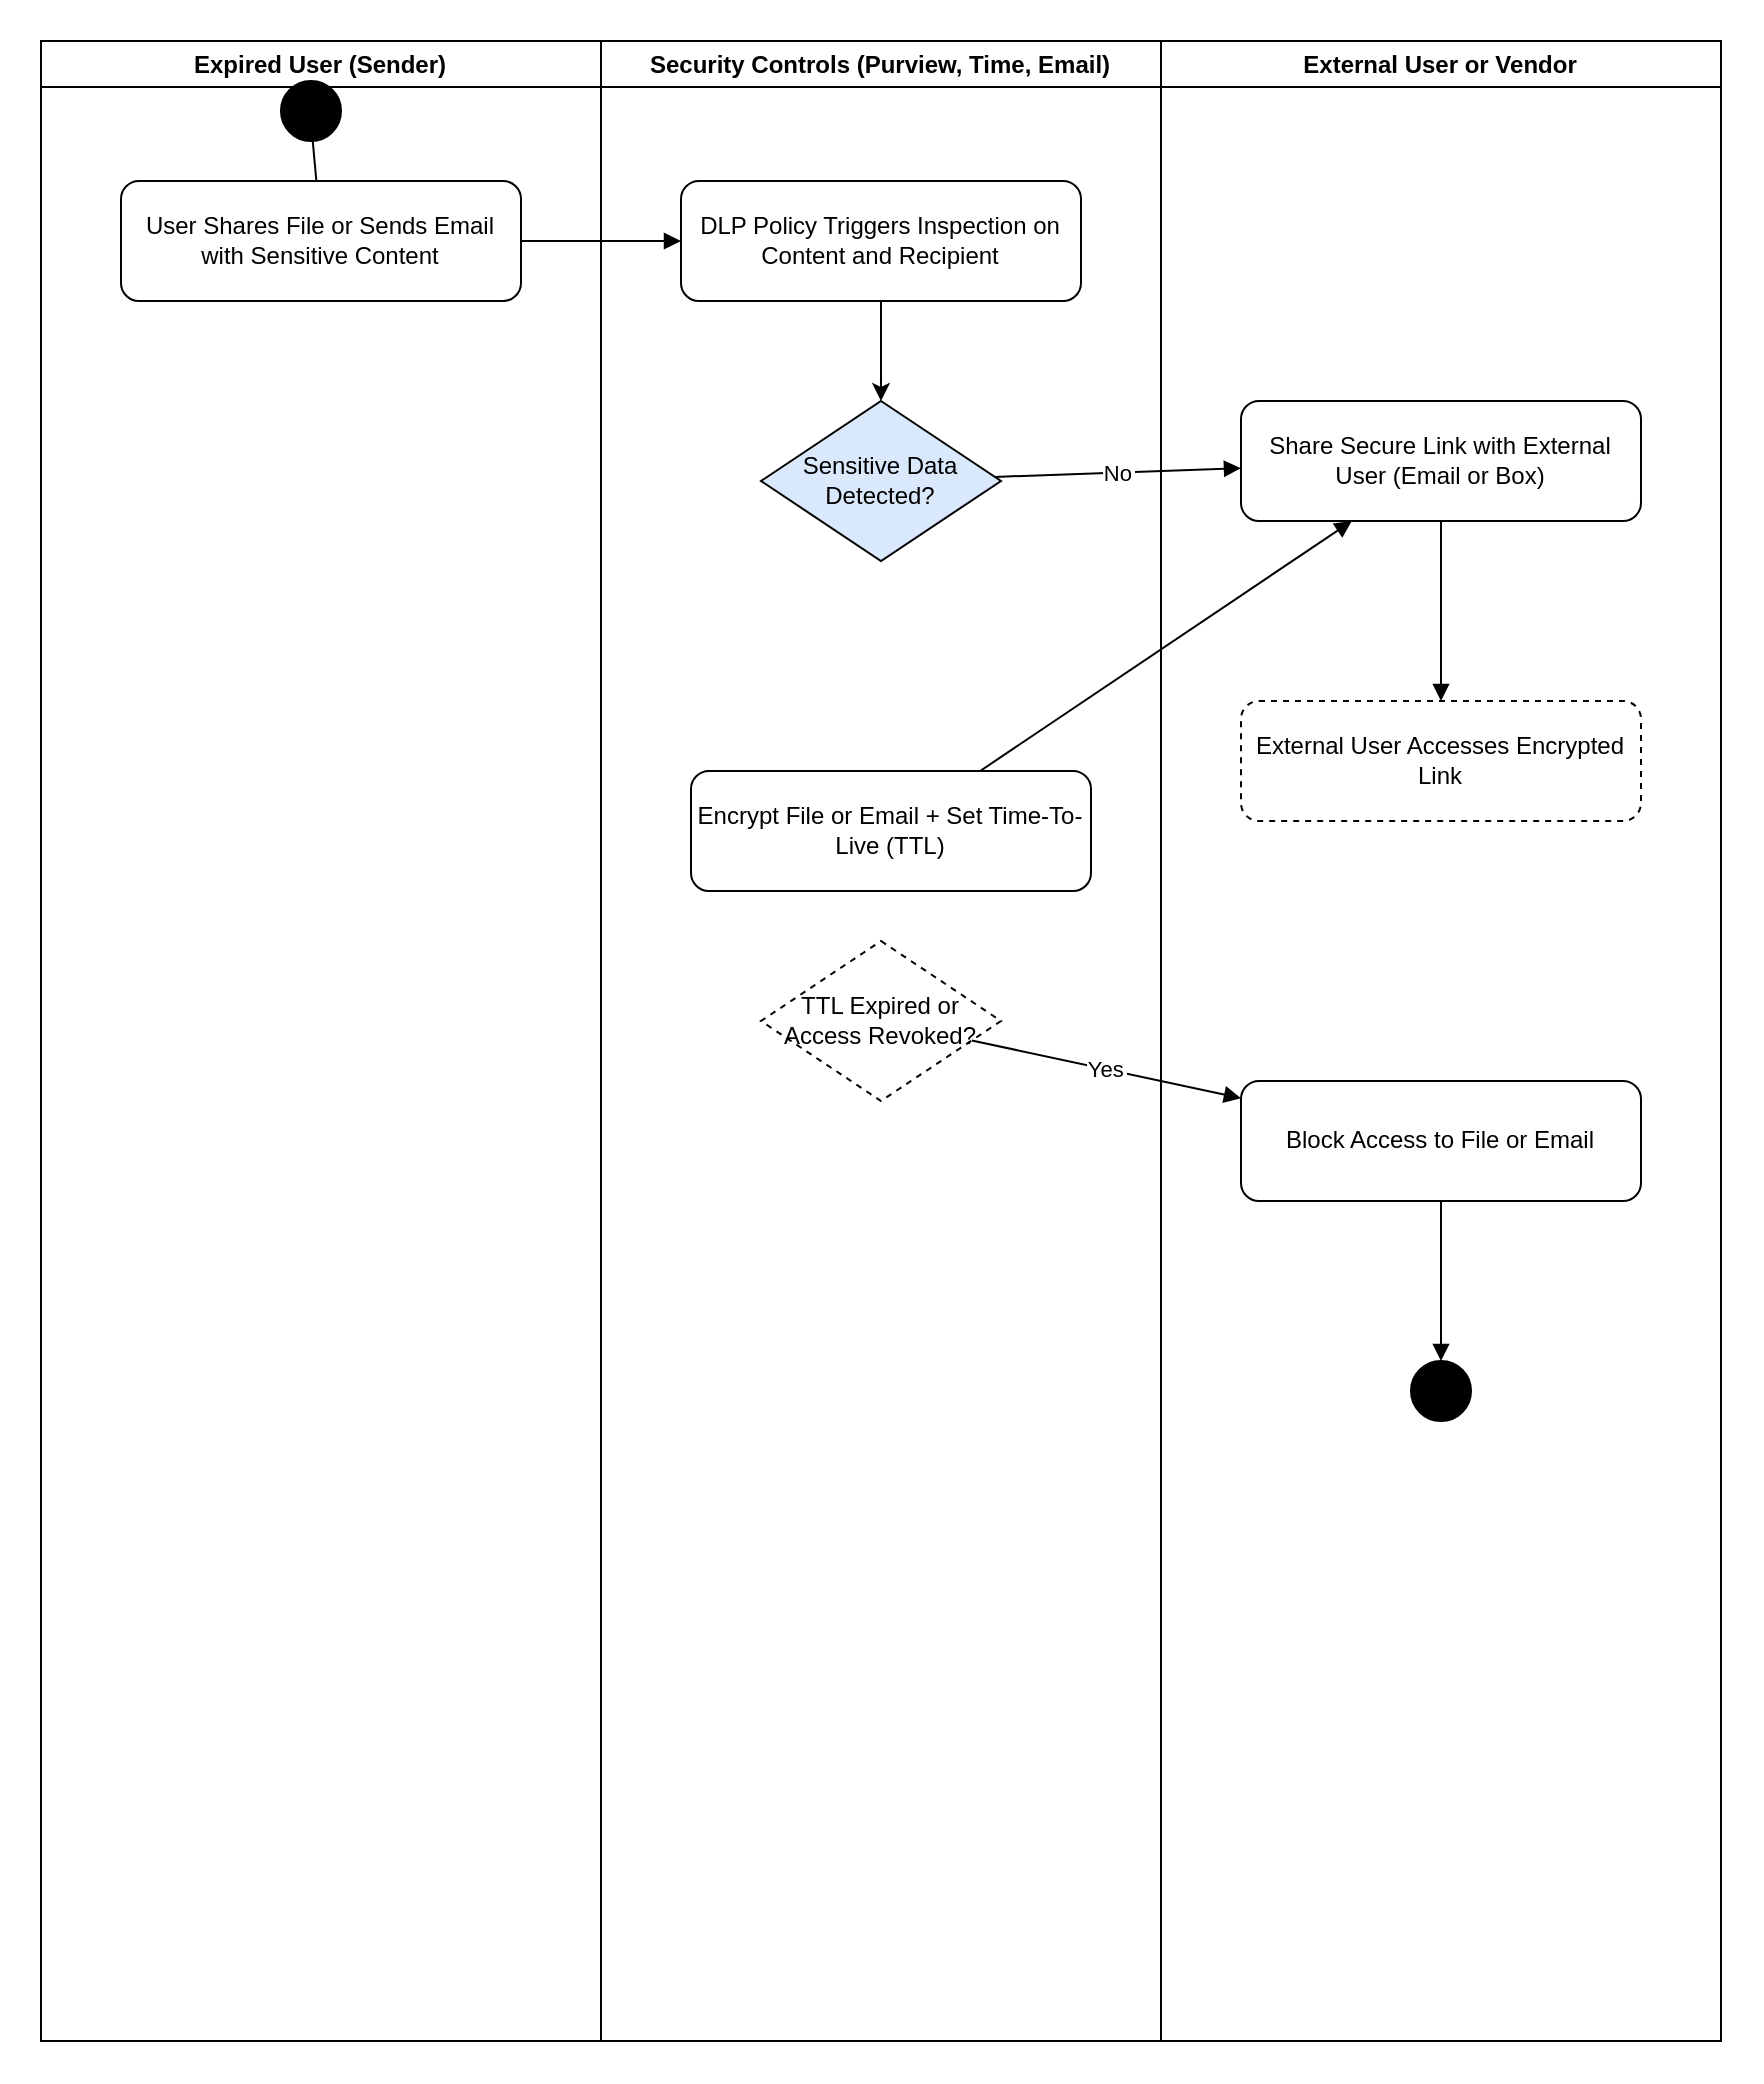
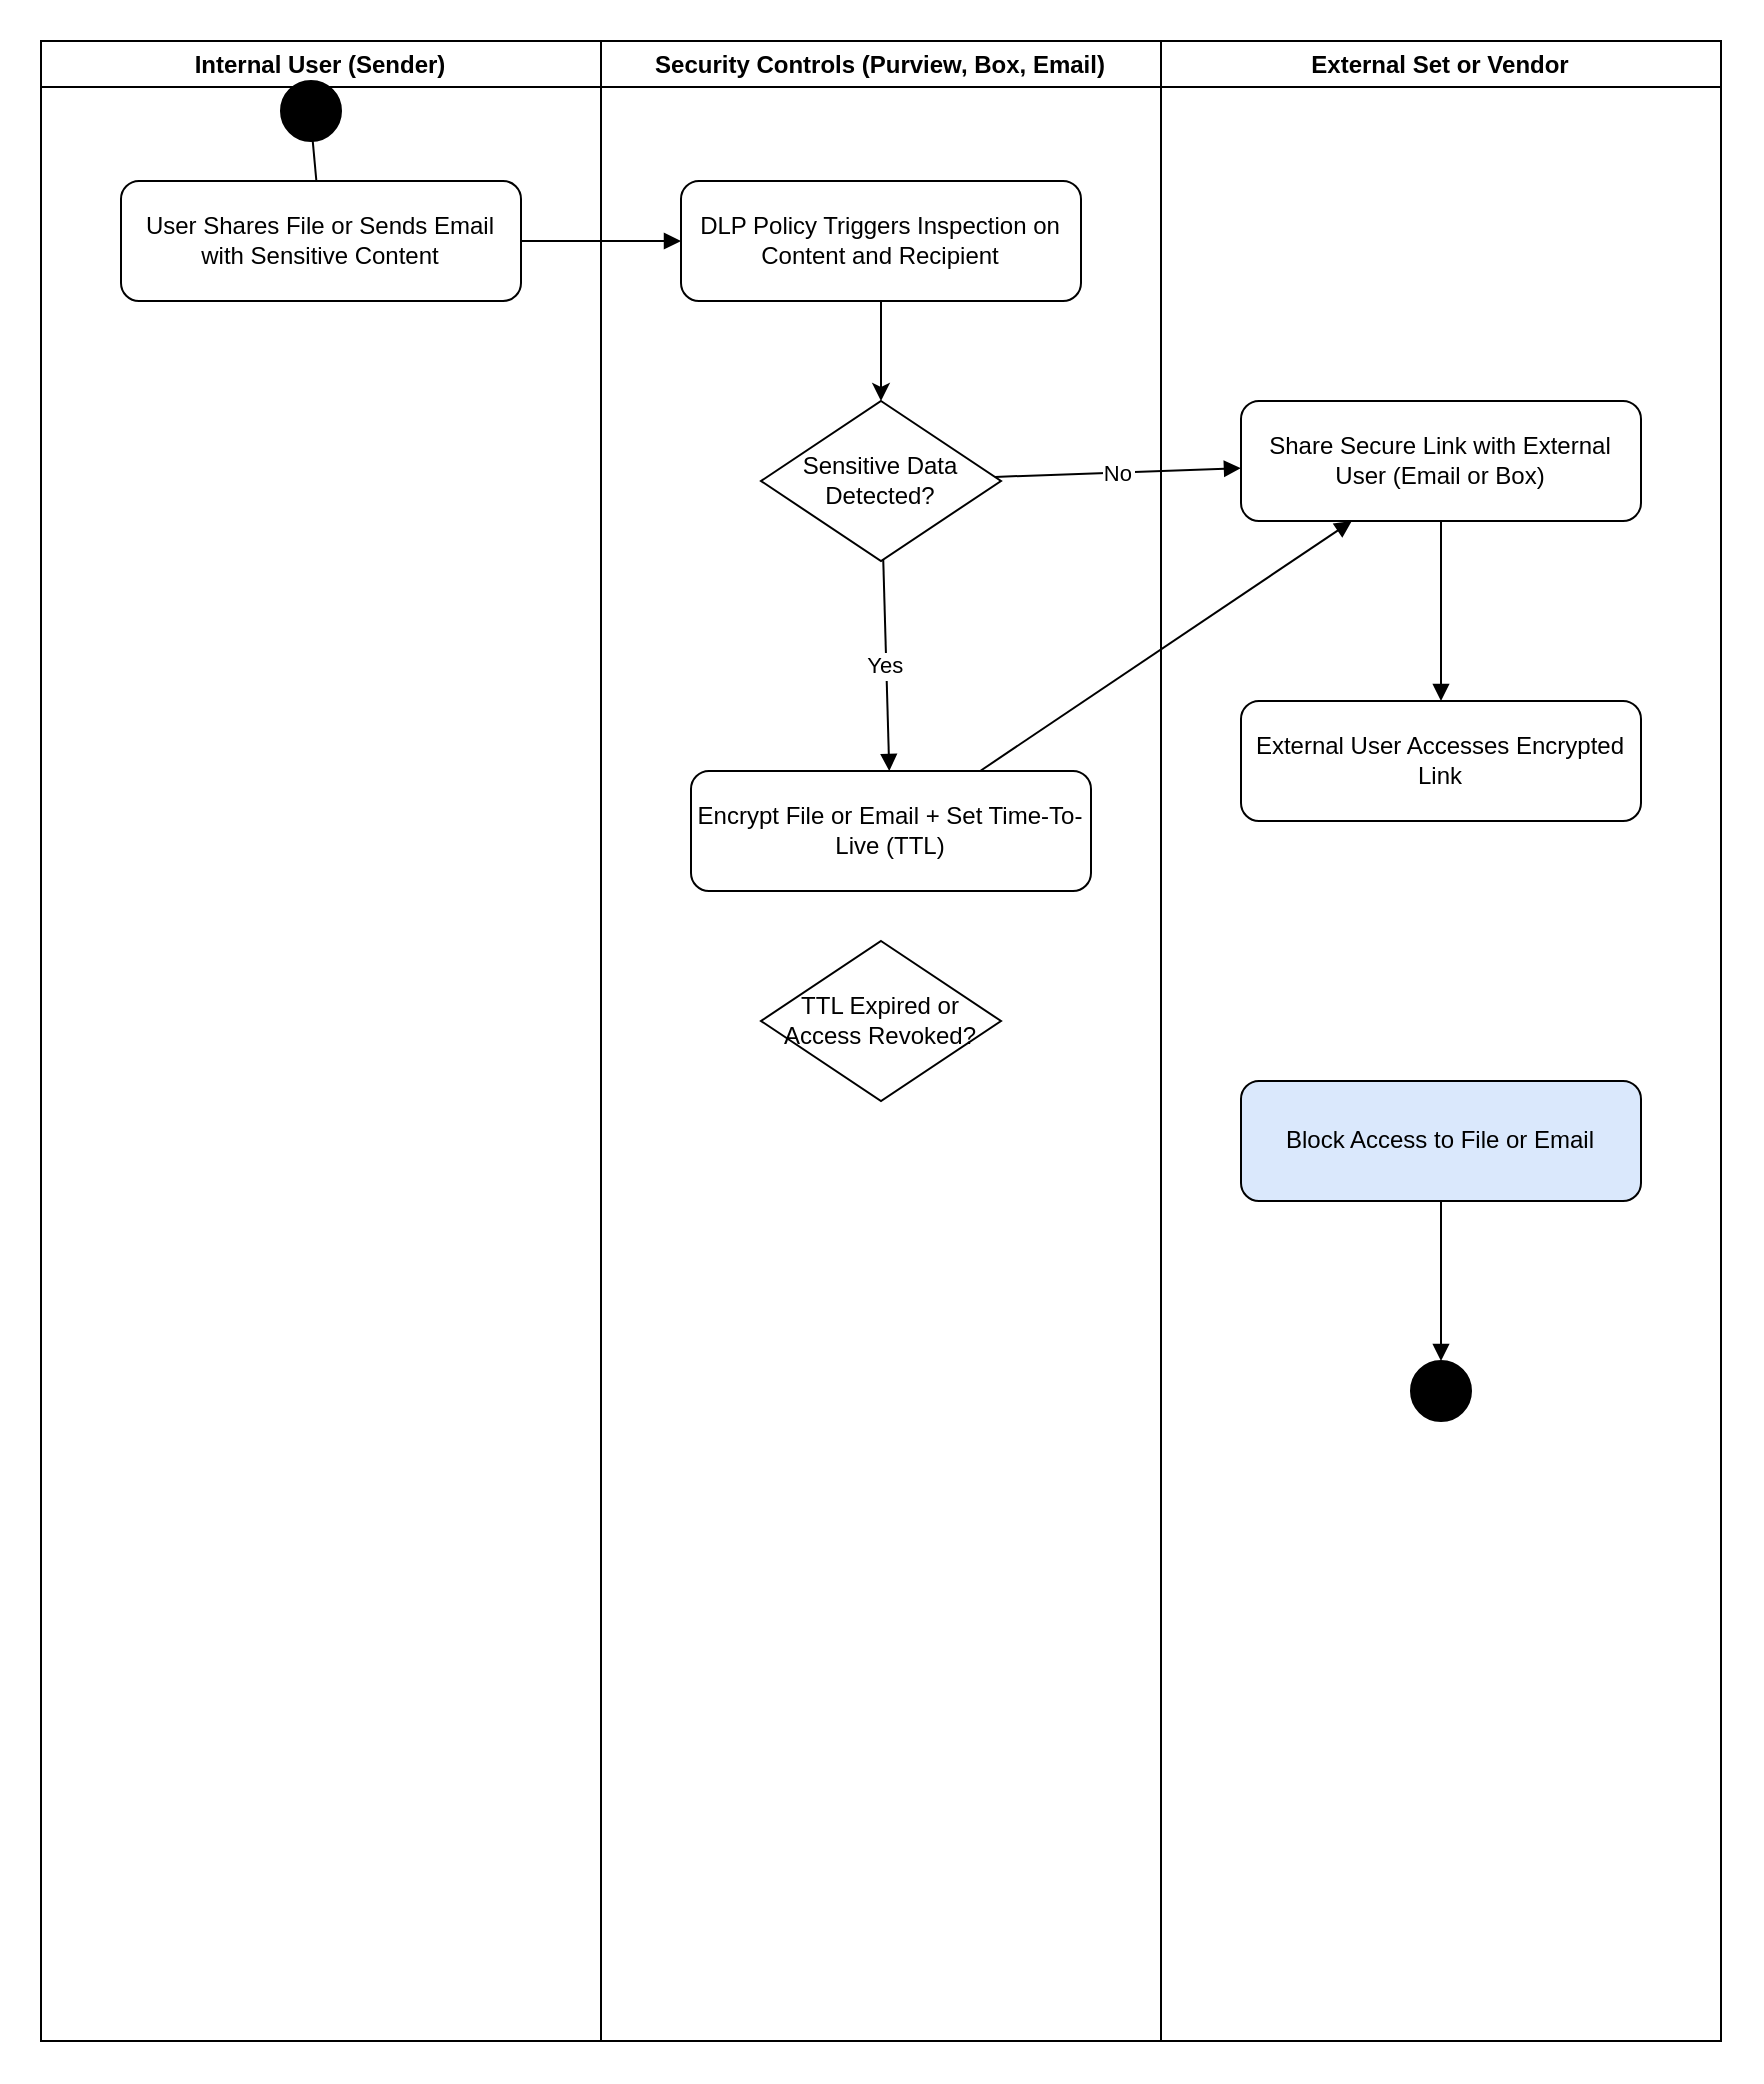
(320, 65) -> (320, 65)
(880, 65) -> (880, 65)
(1440, 65) -> (1440, 65)
(881, 481) -> (881, 481)
none -> (886, 659)
(1441, 761) -> (1441, 761)
(881, 1021) -> (881, 1021)
(1064, 1060) -> none
(1441, 1141) -> (1441, 1141)
